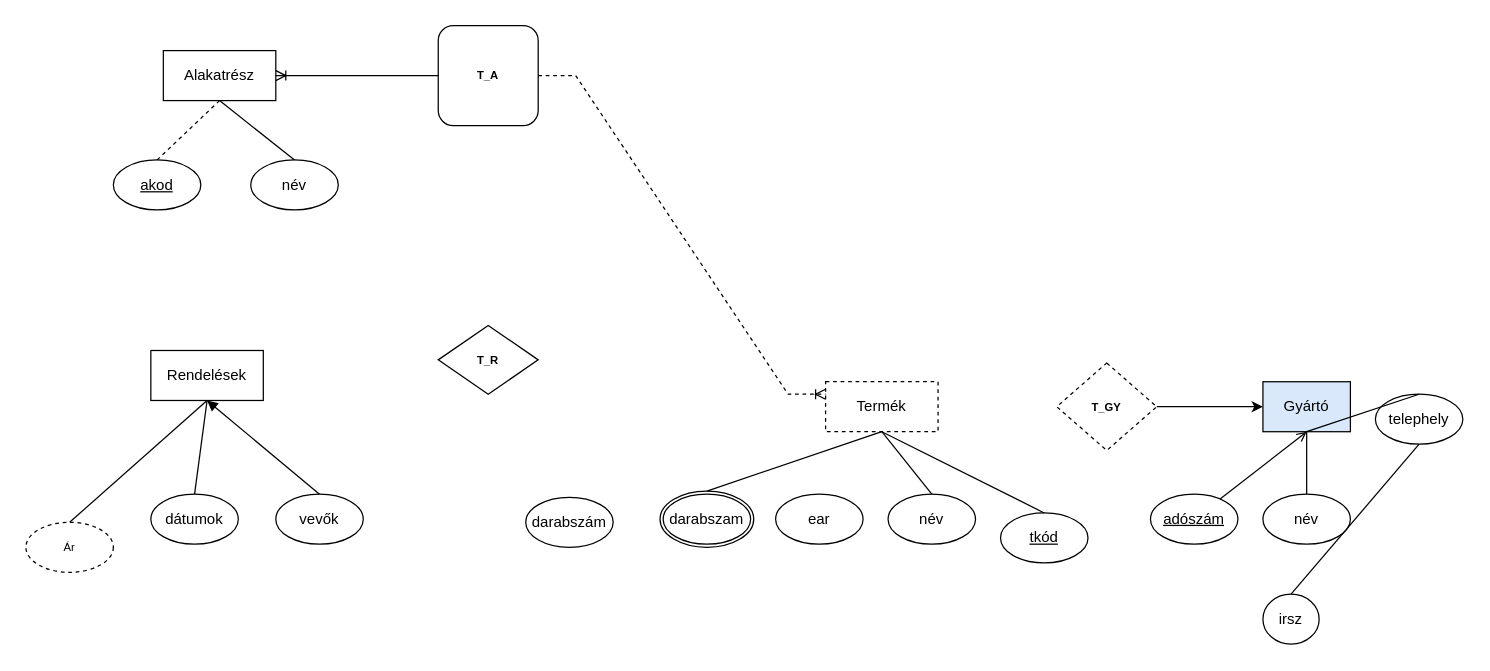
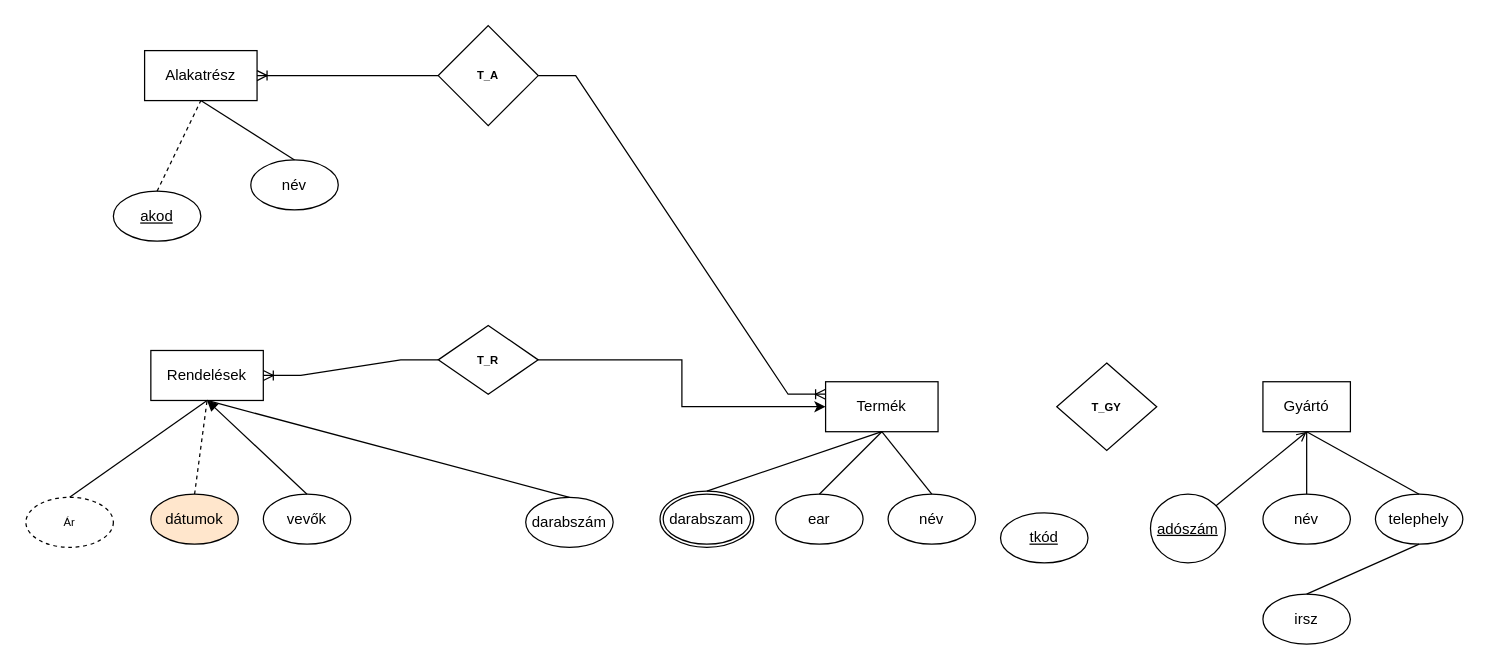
(219, 76) -> (201, 76)
(488, 76) -> (488, 76)
(157, 185) -> (157, 216)
(682, 235) -> (682, 235)
none -> (350, 368)
none -> (682, 379)
(882, 407) -> (882, 407)
(1107, 407) -> (1107, 407)
(1206, 407) -> none
(1307, 407) -> (1307, 407)
(1419, 419) -> (1419, 519)
(201, 448) -> (201, 448)
none -> (390, 449)
none -> (850, 464)
(964, 473) -> none
(194, 519) -> (194, 519)
(319, 519) -> (307, 519)
(1194, 519) -> (1188, 529)
(69, 548) -> (69, 523)
(1291, 619) -> (1307, 619)
